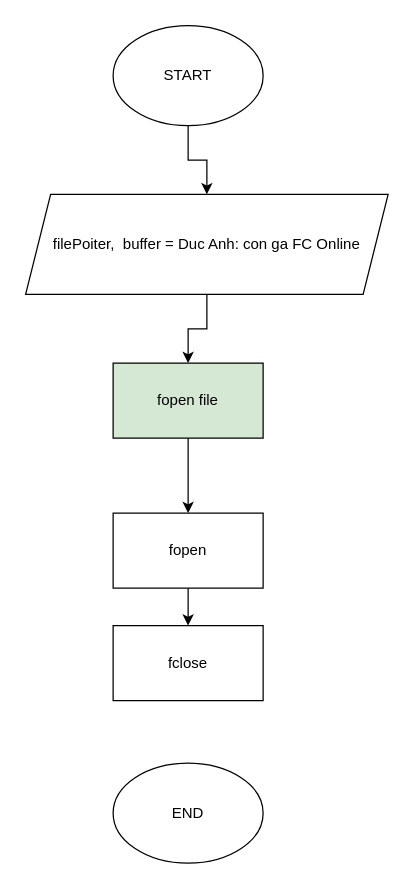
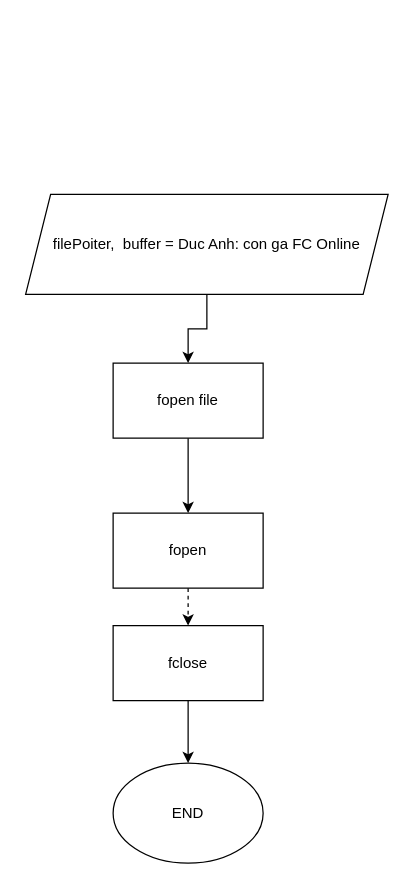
(188, 76) -> none
(193, 160) -> none
(188, 401) -> (188, 401)
(188, 603) -> (188, 603)
none -> (188, 728)
